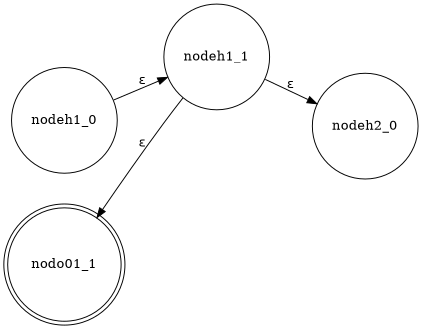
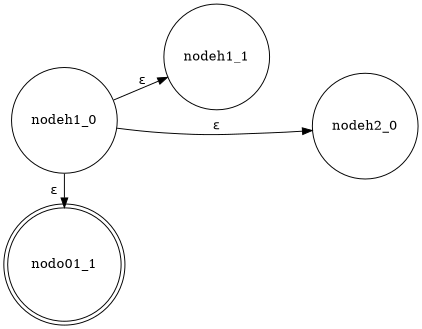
(287, 89) -> (210, 135)
(142, 153) -> (64, 186)
